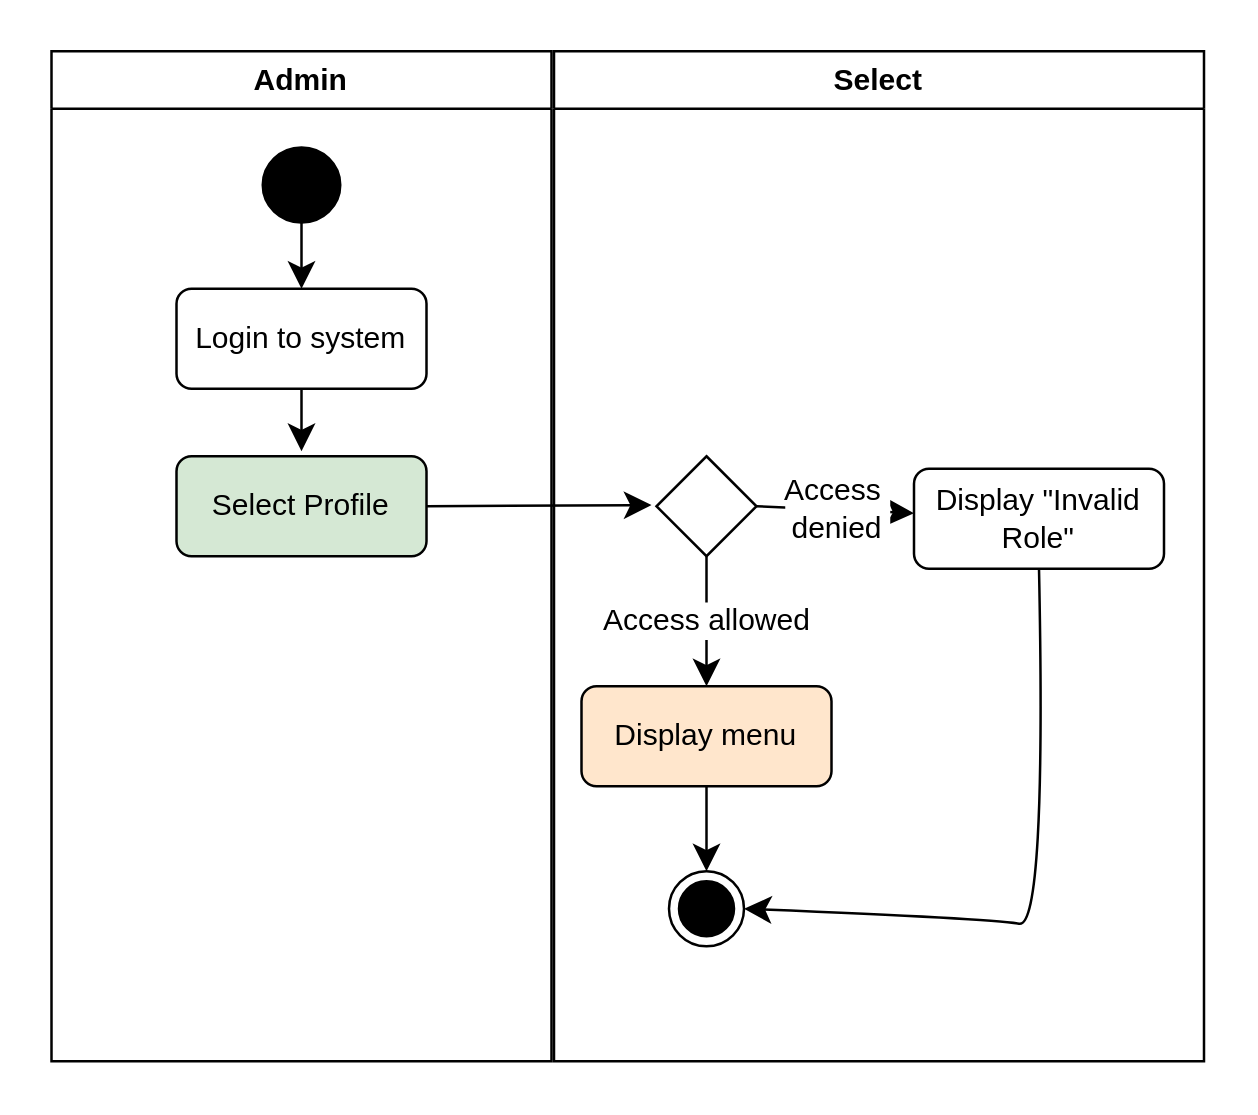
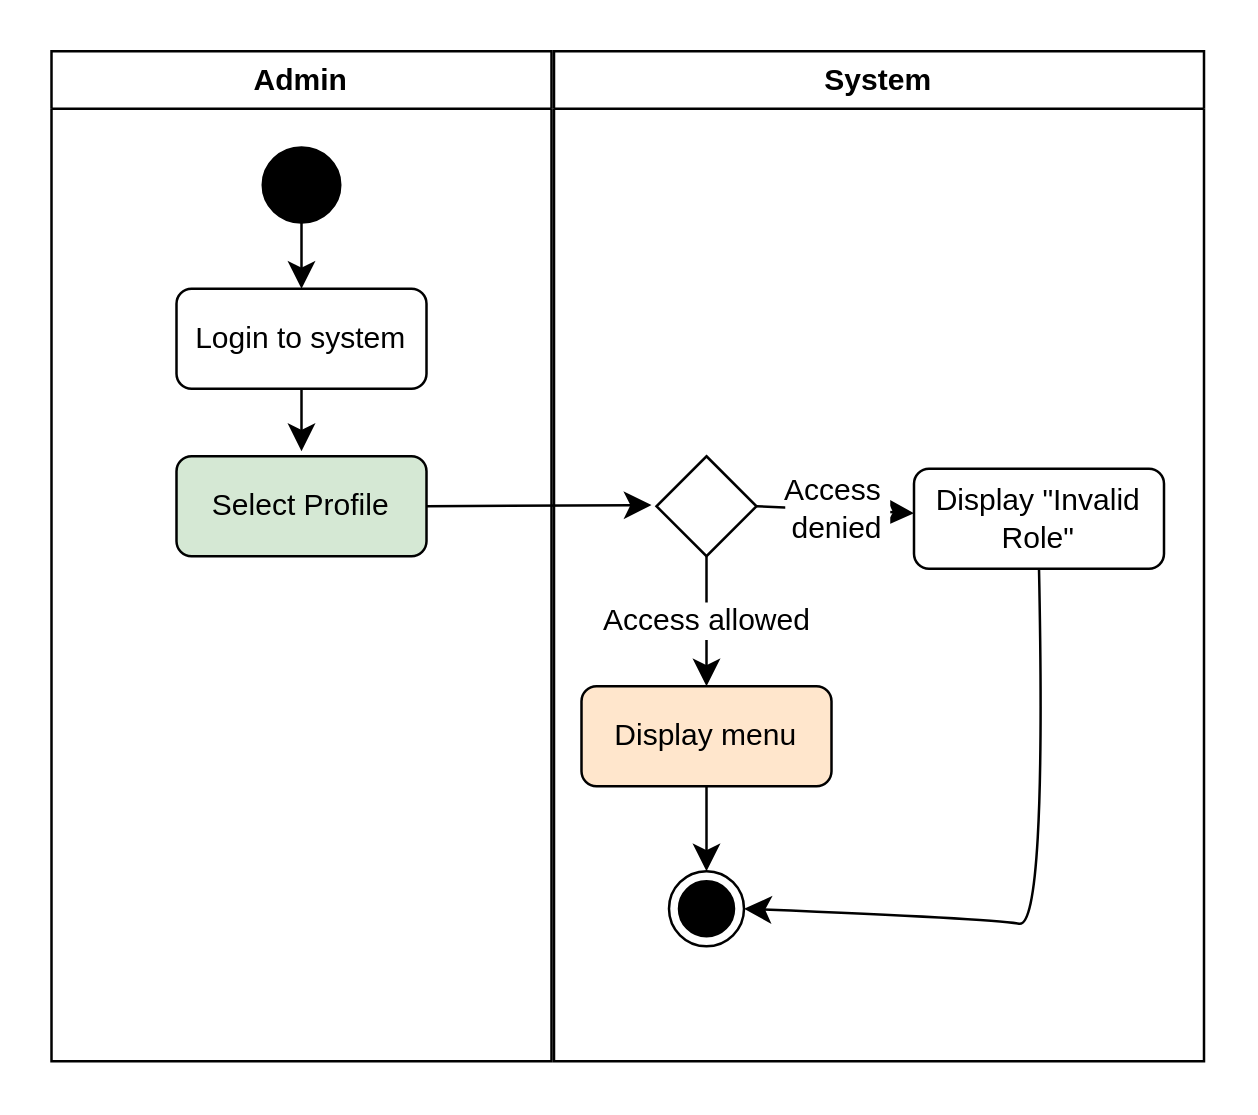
(879, 81) -> (879, 81)
